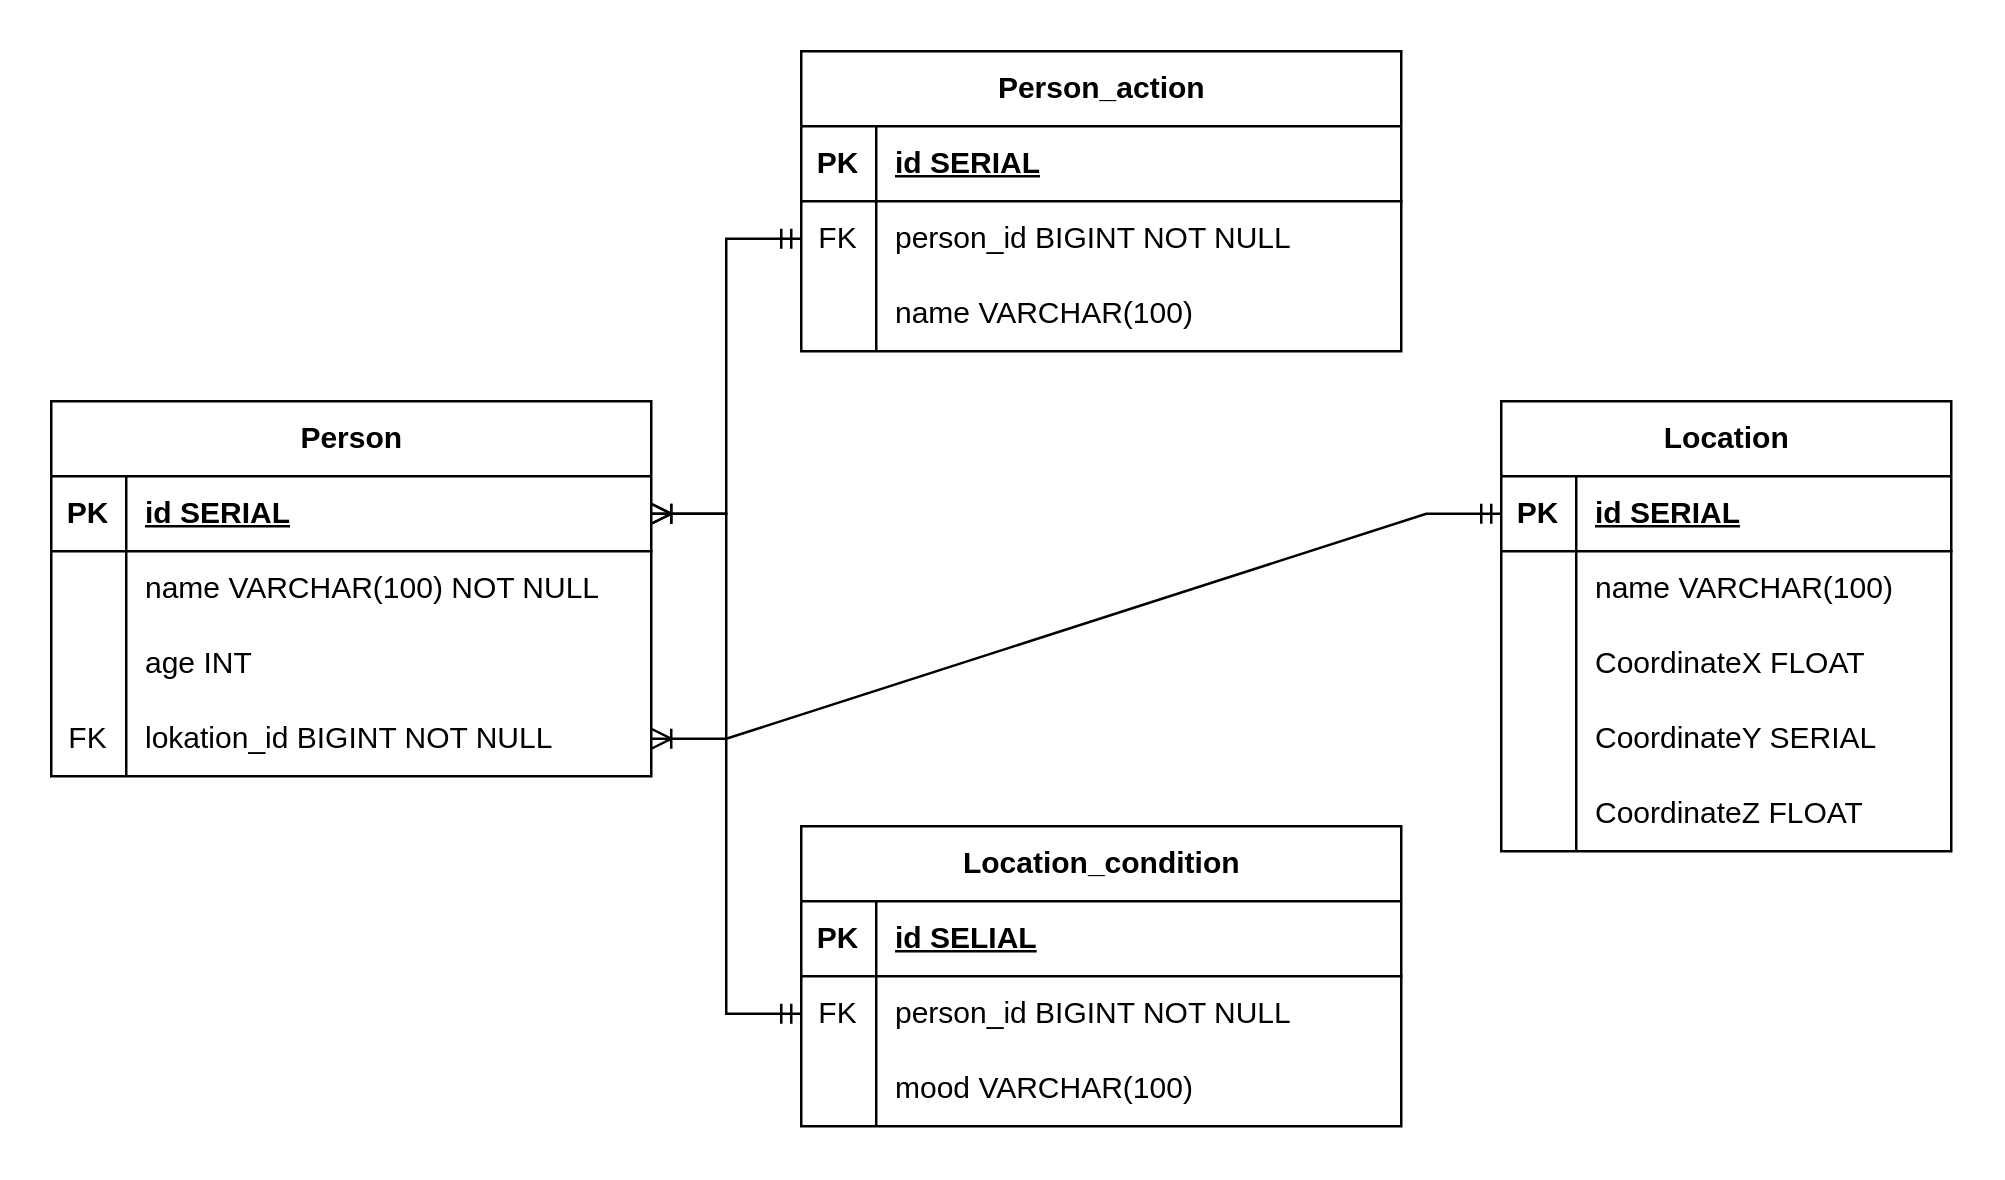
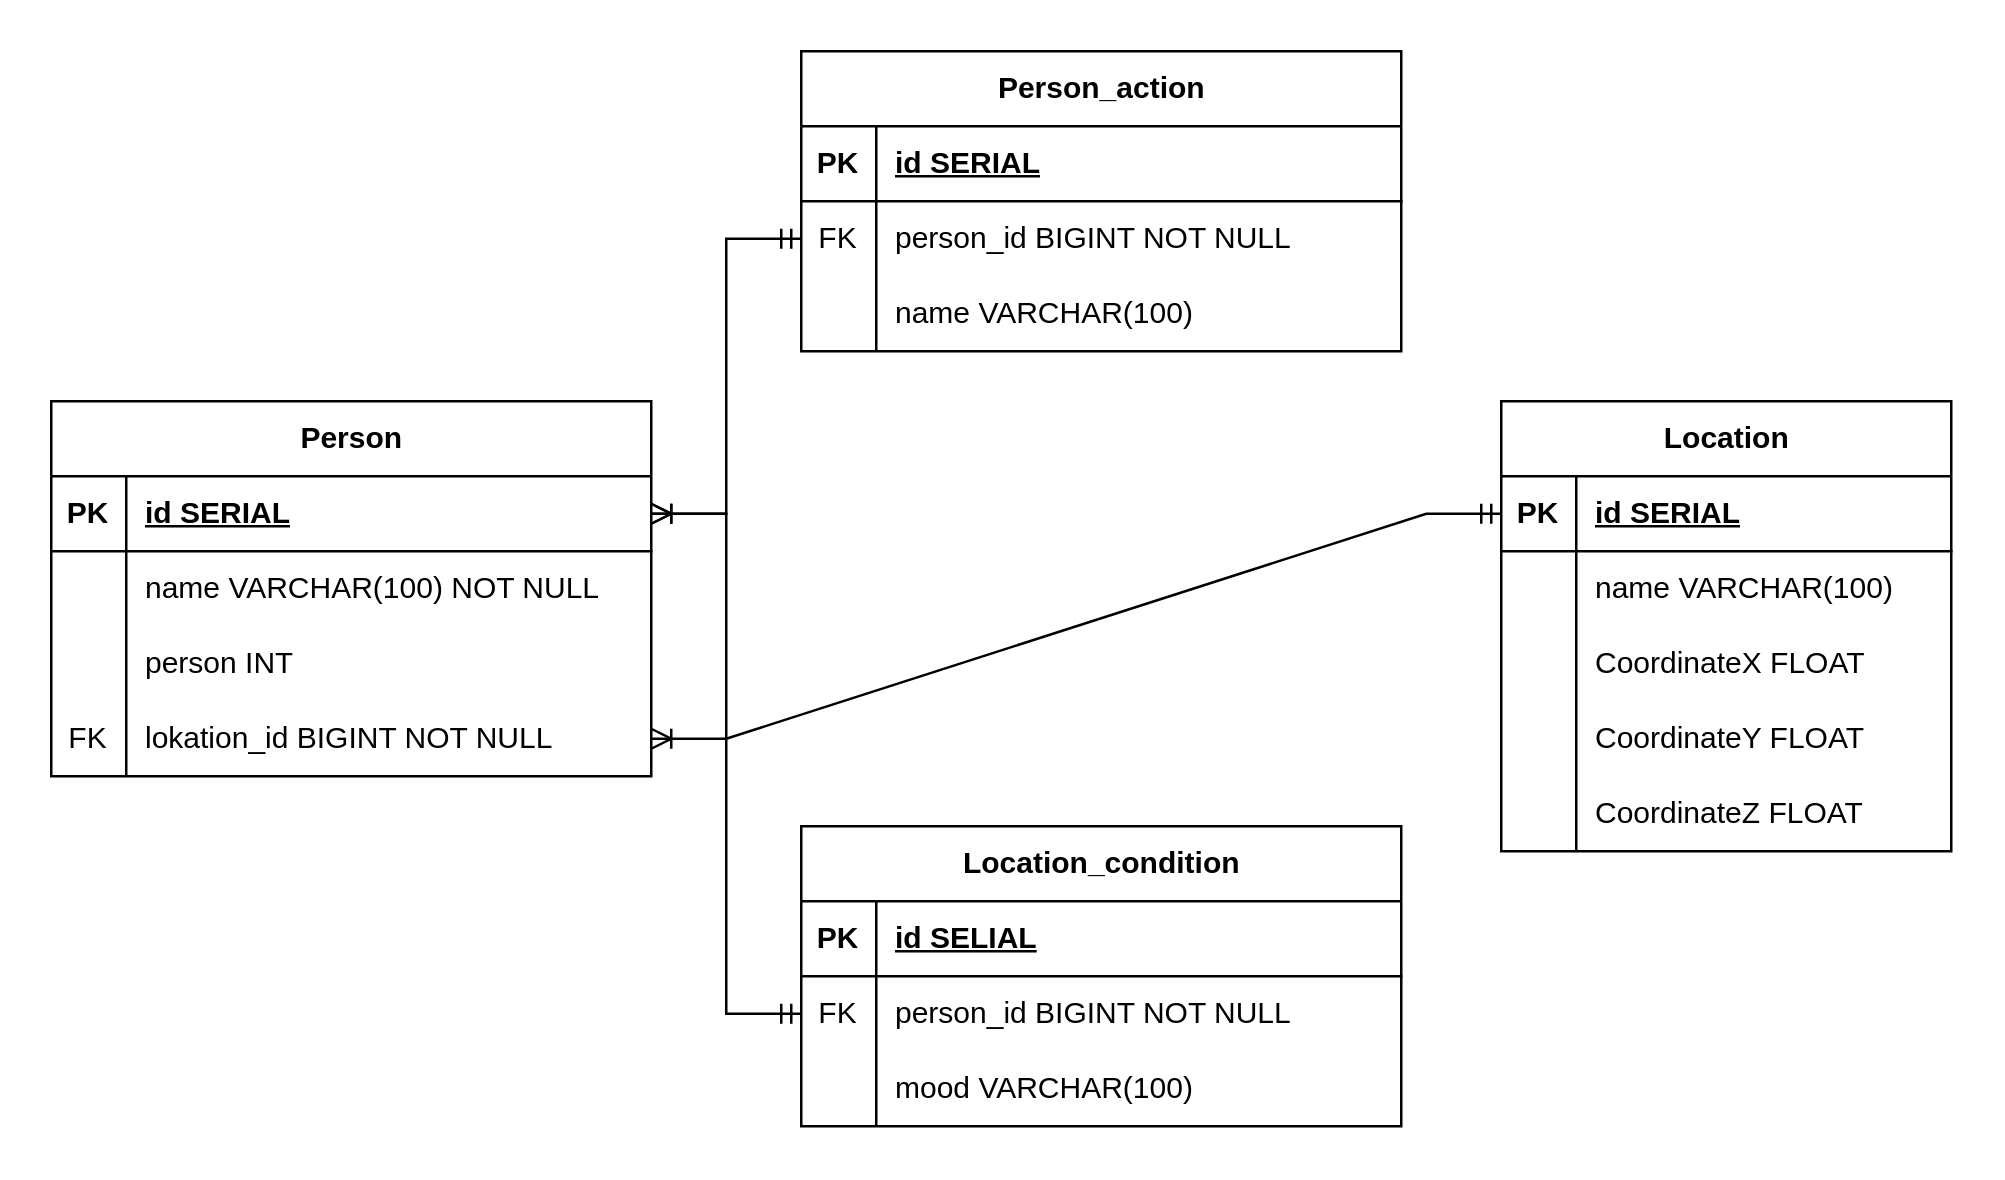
(201, 664) -> (226, 664)
(1740, 739) -> (1731, 739)
